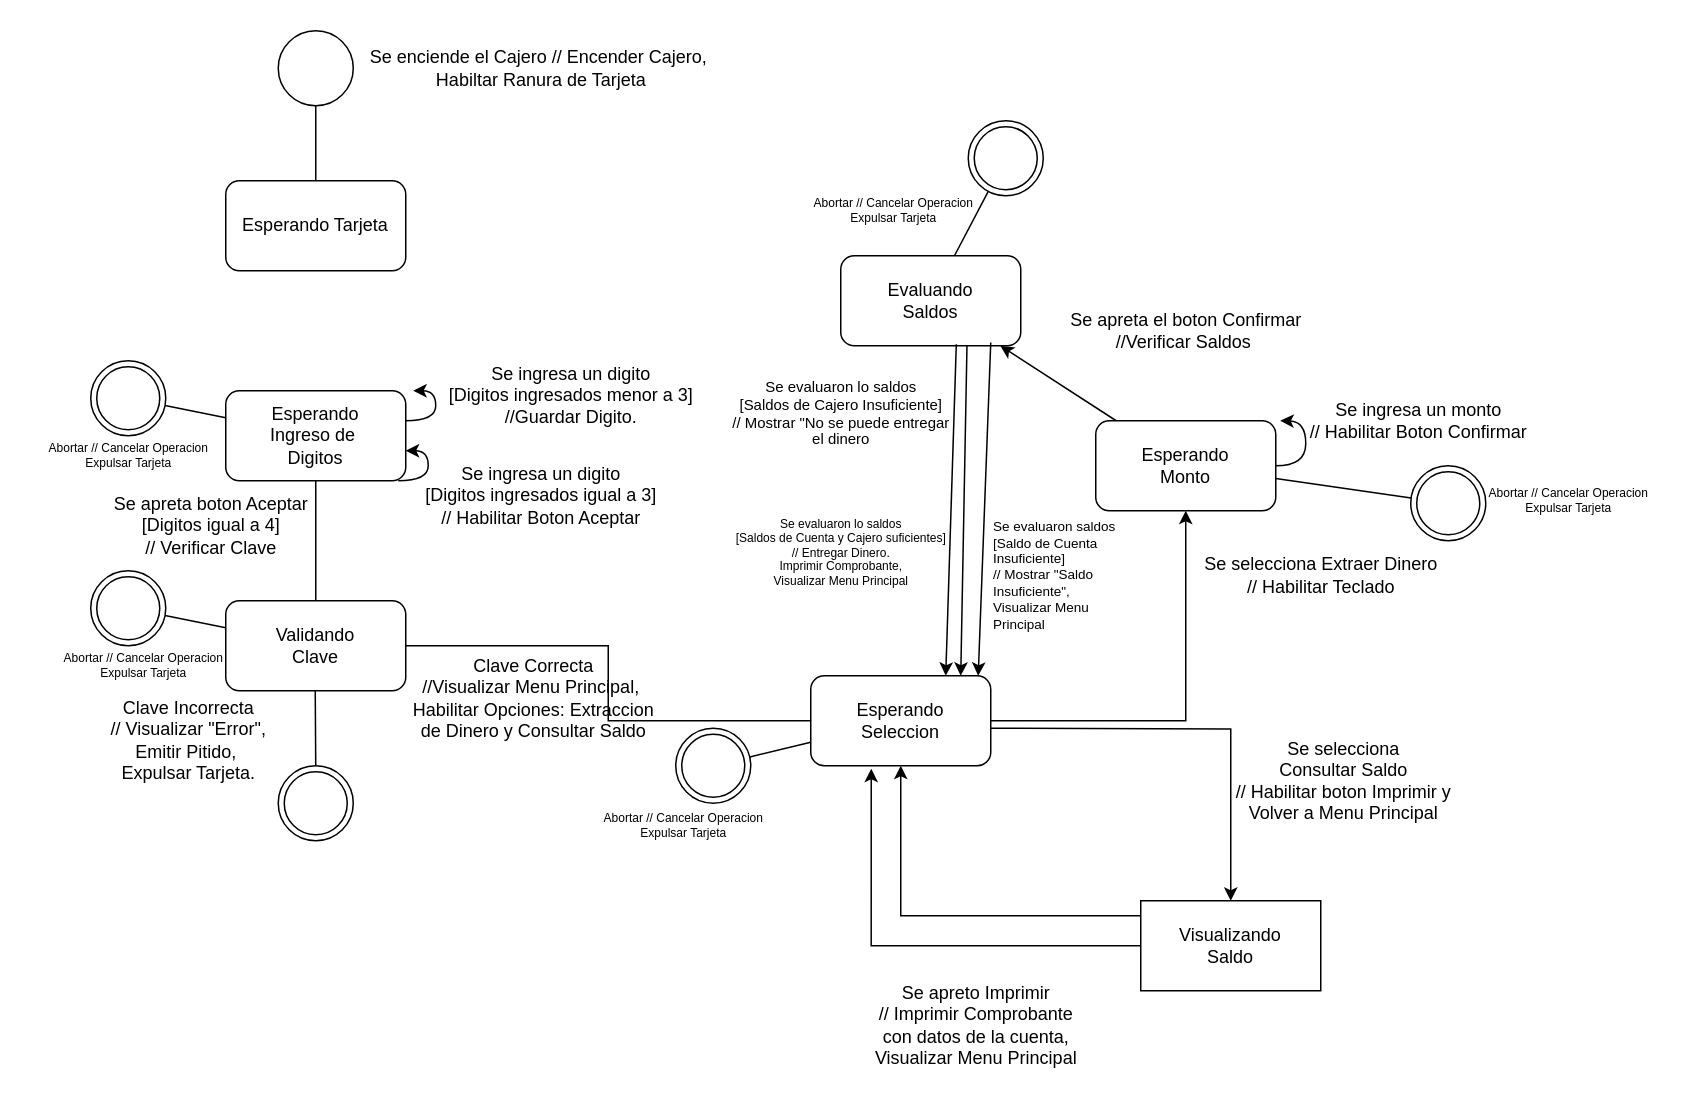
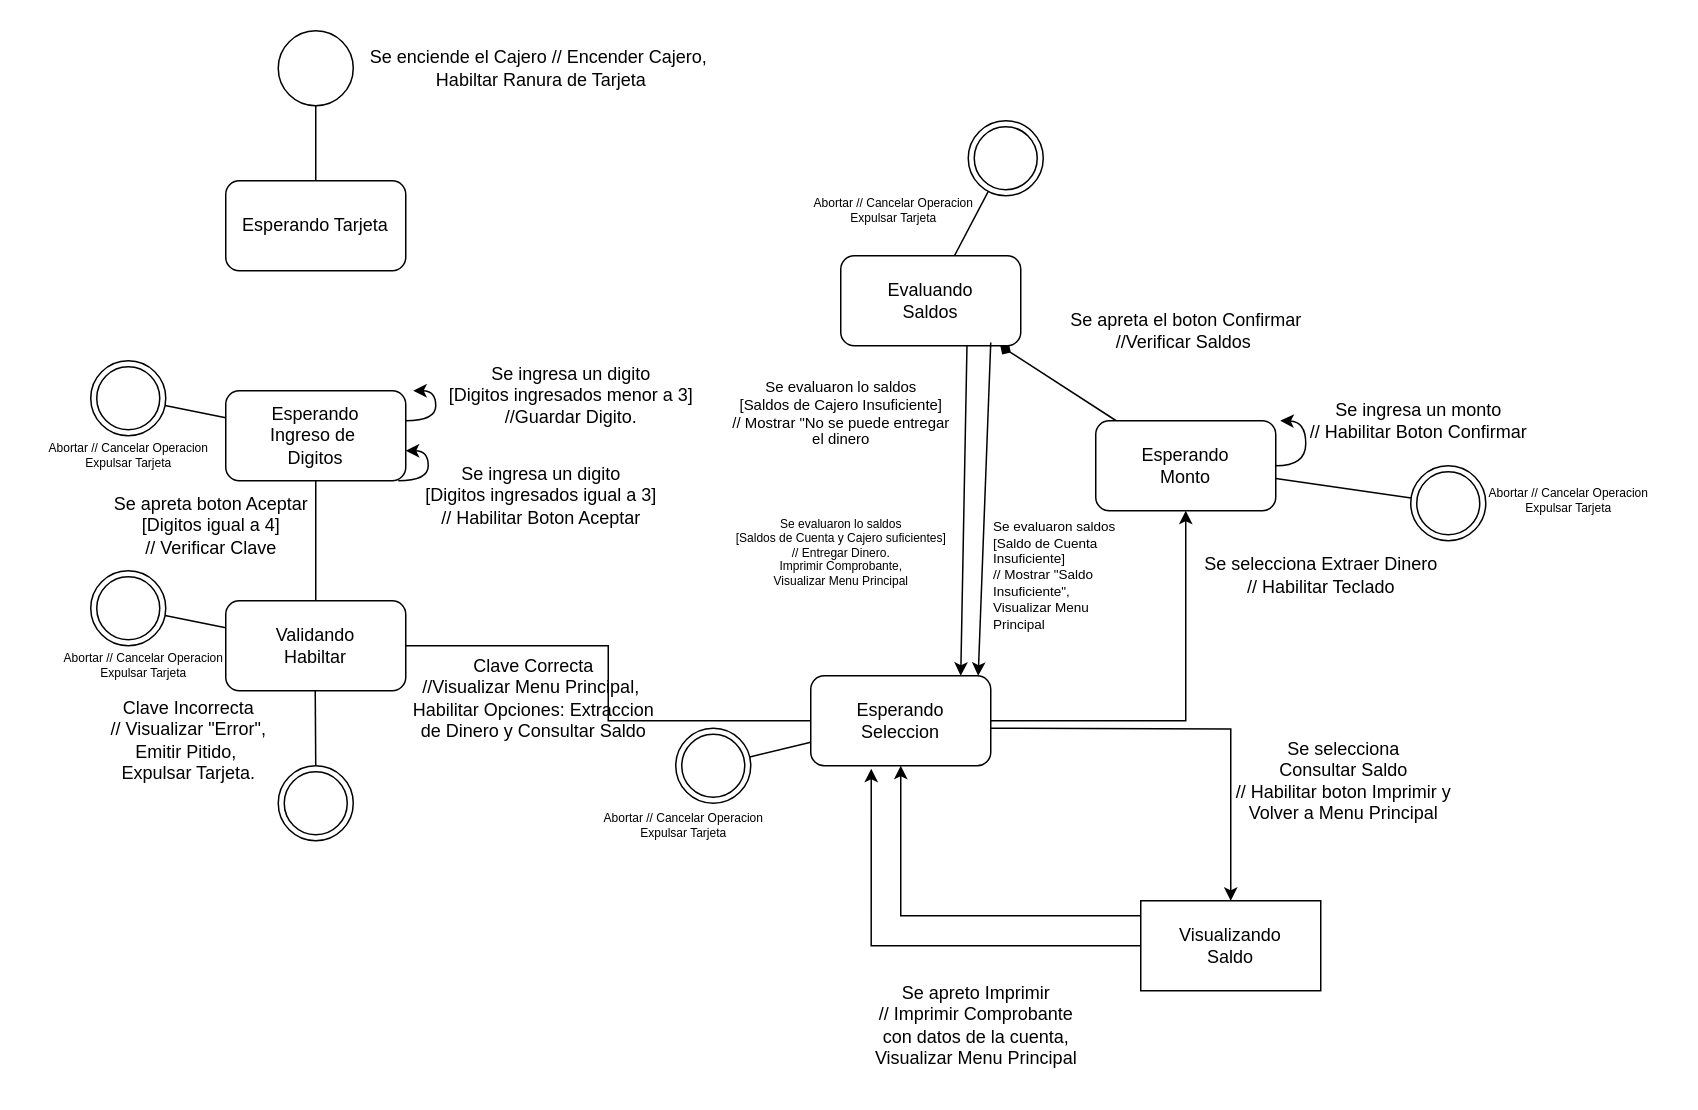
(1009, 351) -> (1010, 352)
(951, 505) -> none
(316, 646) -> (316, 646)
